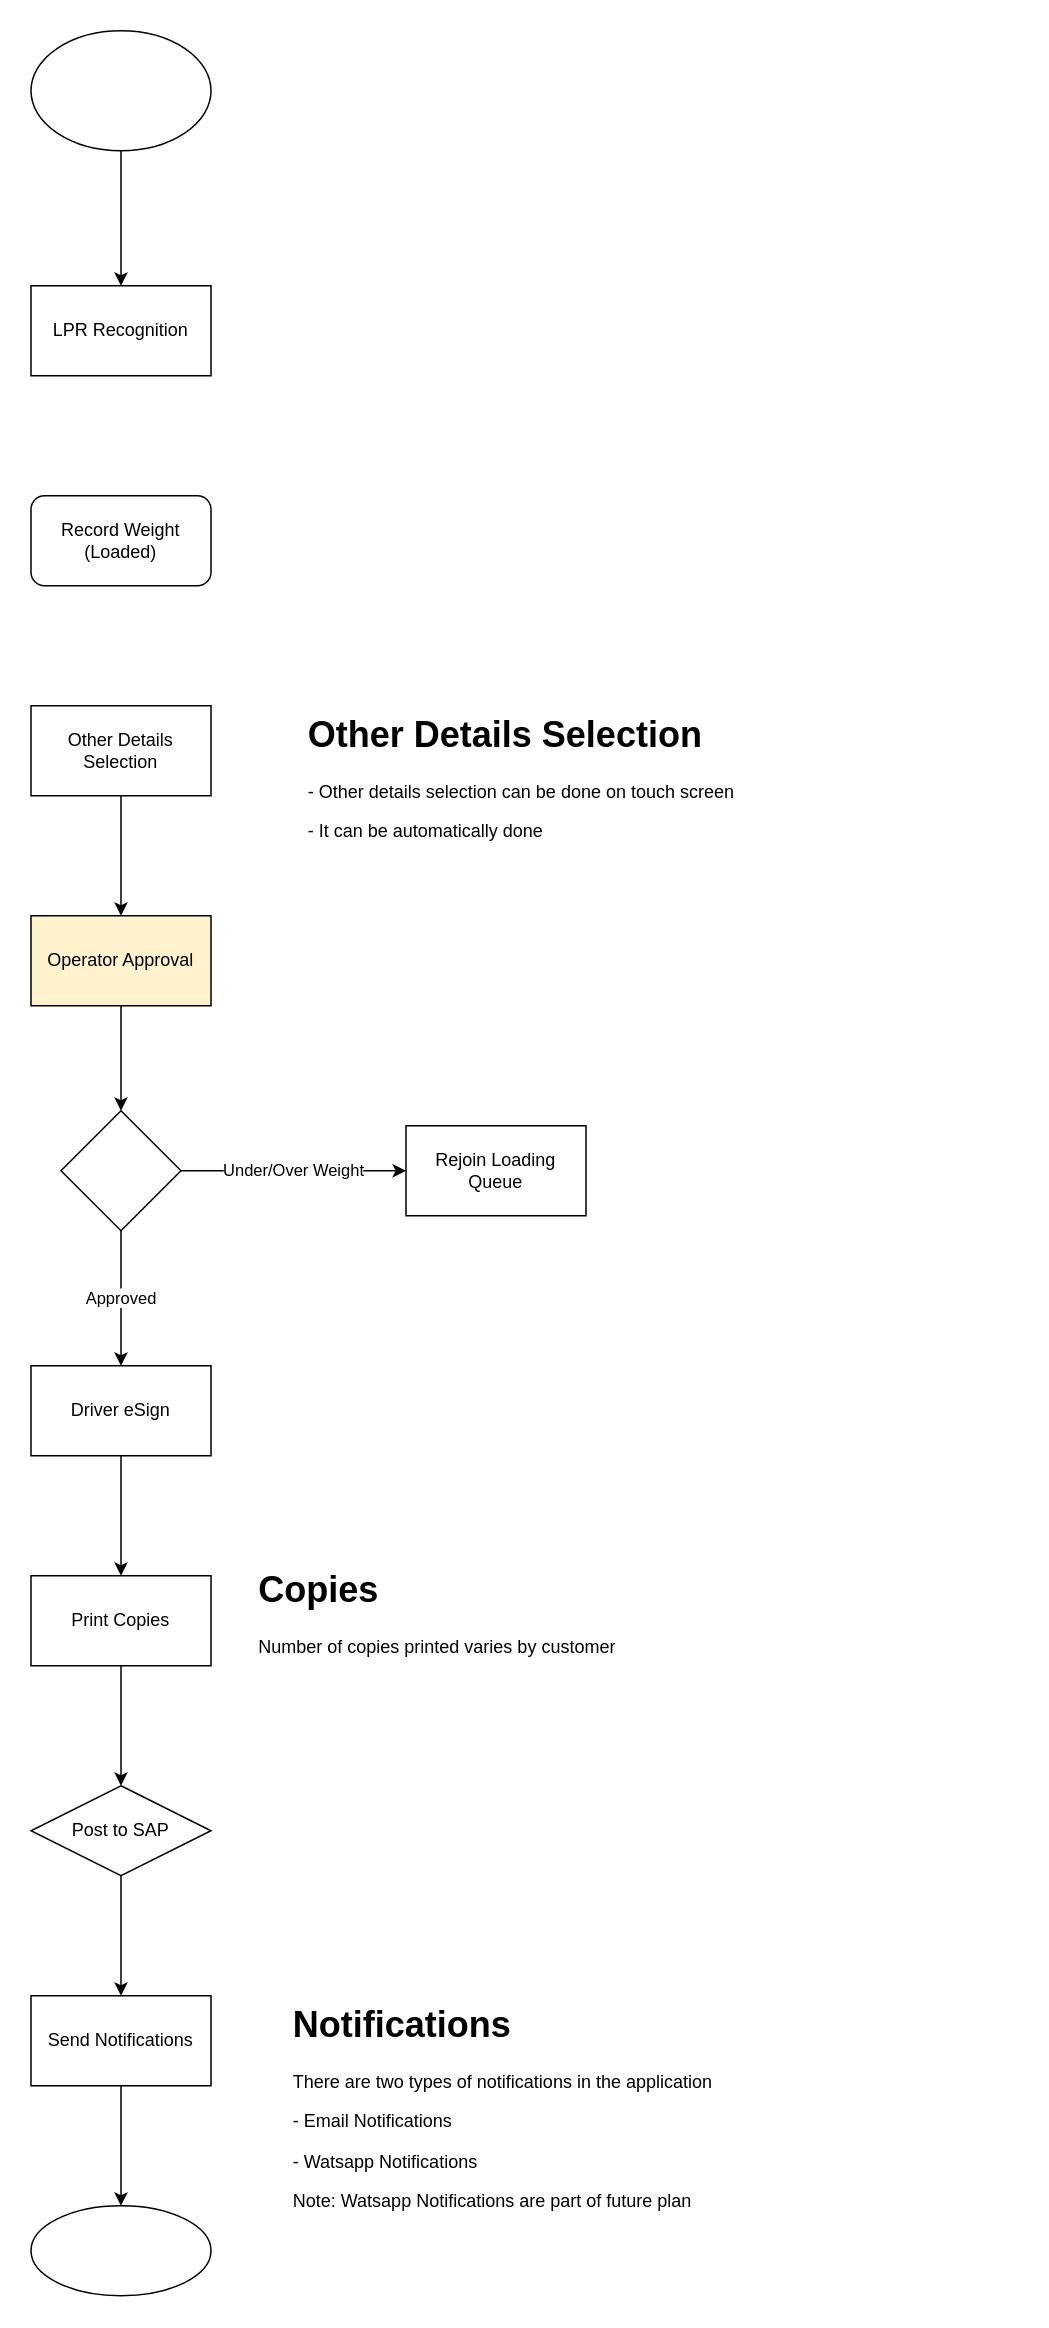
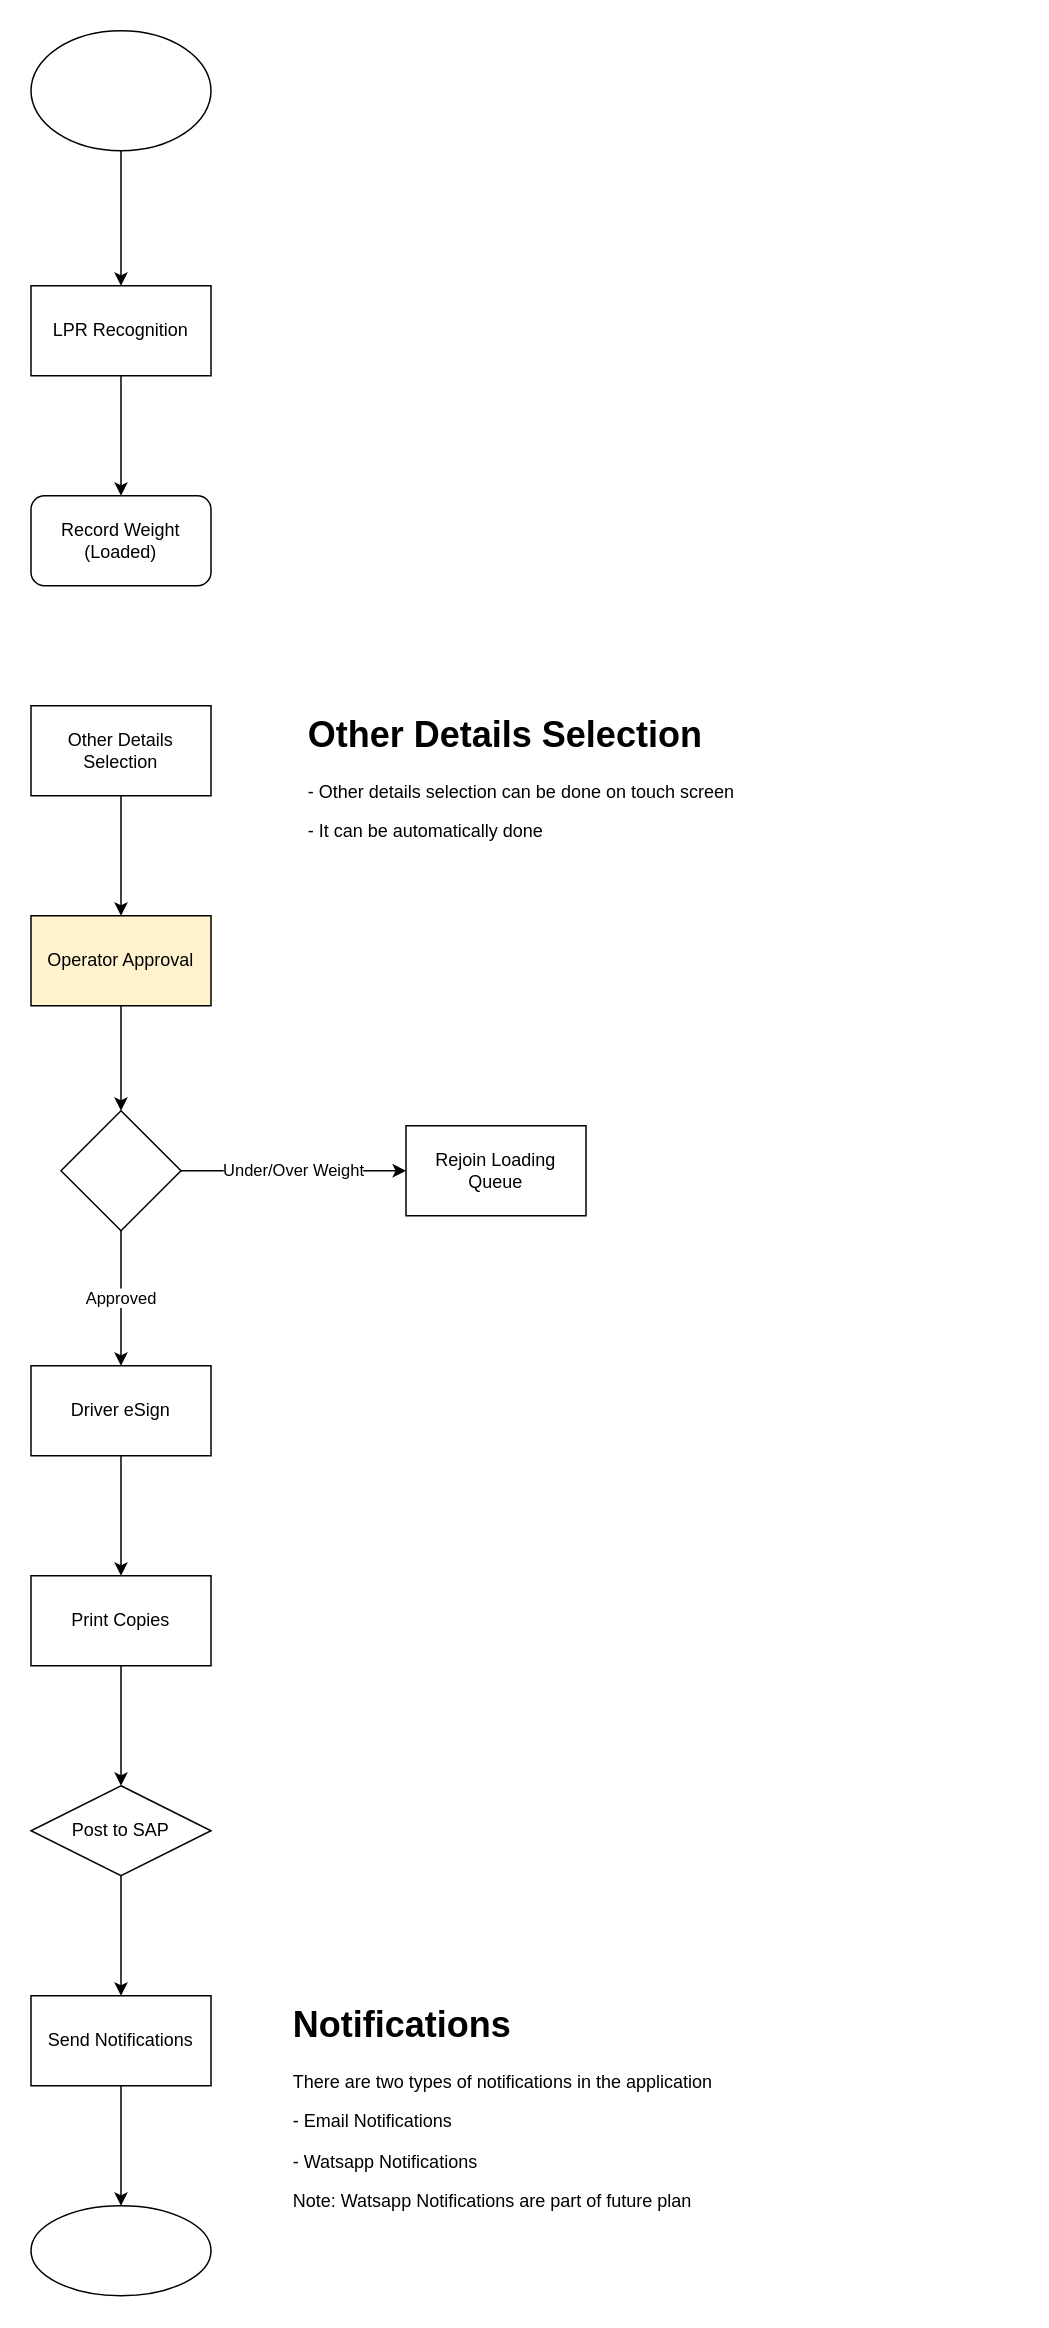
none -> (121, 431)
(634, 1613) -> none
